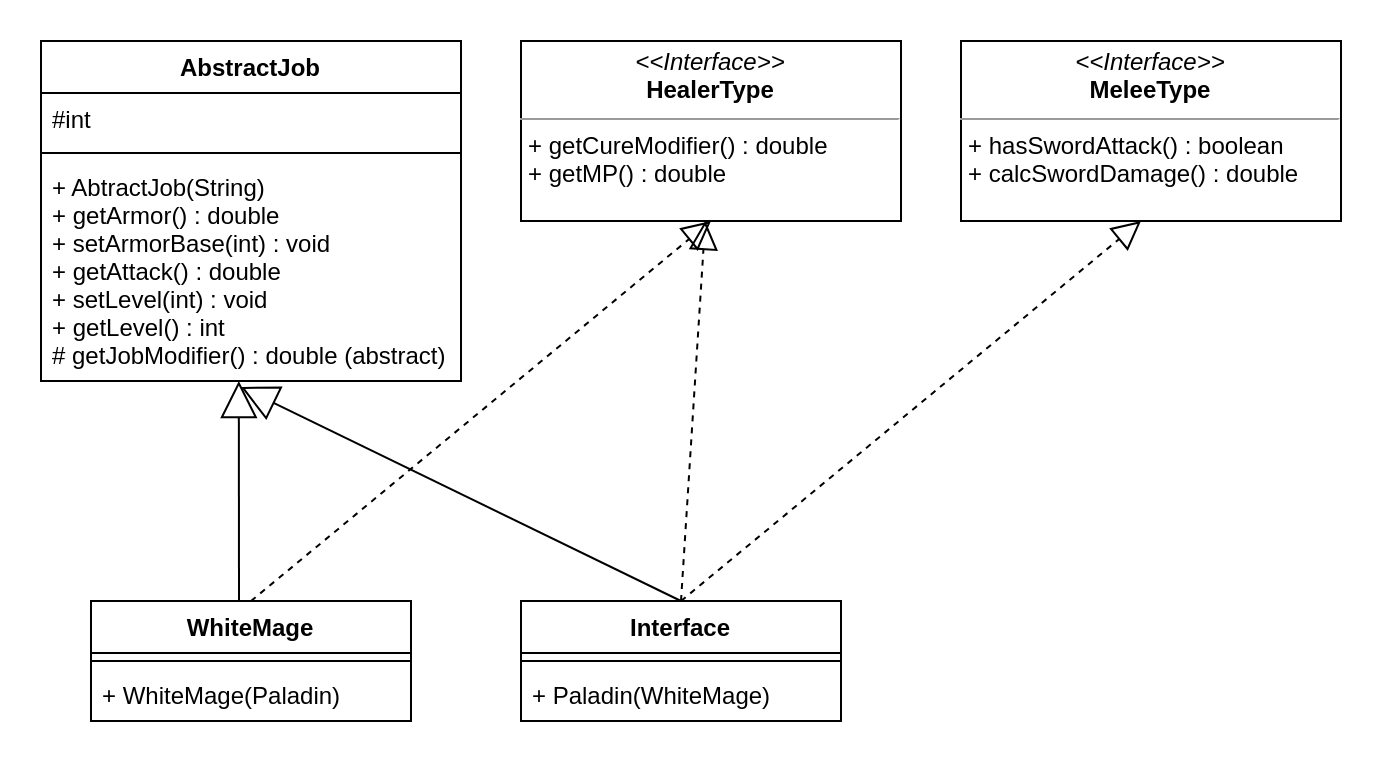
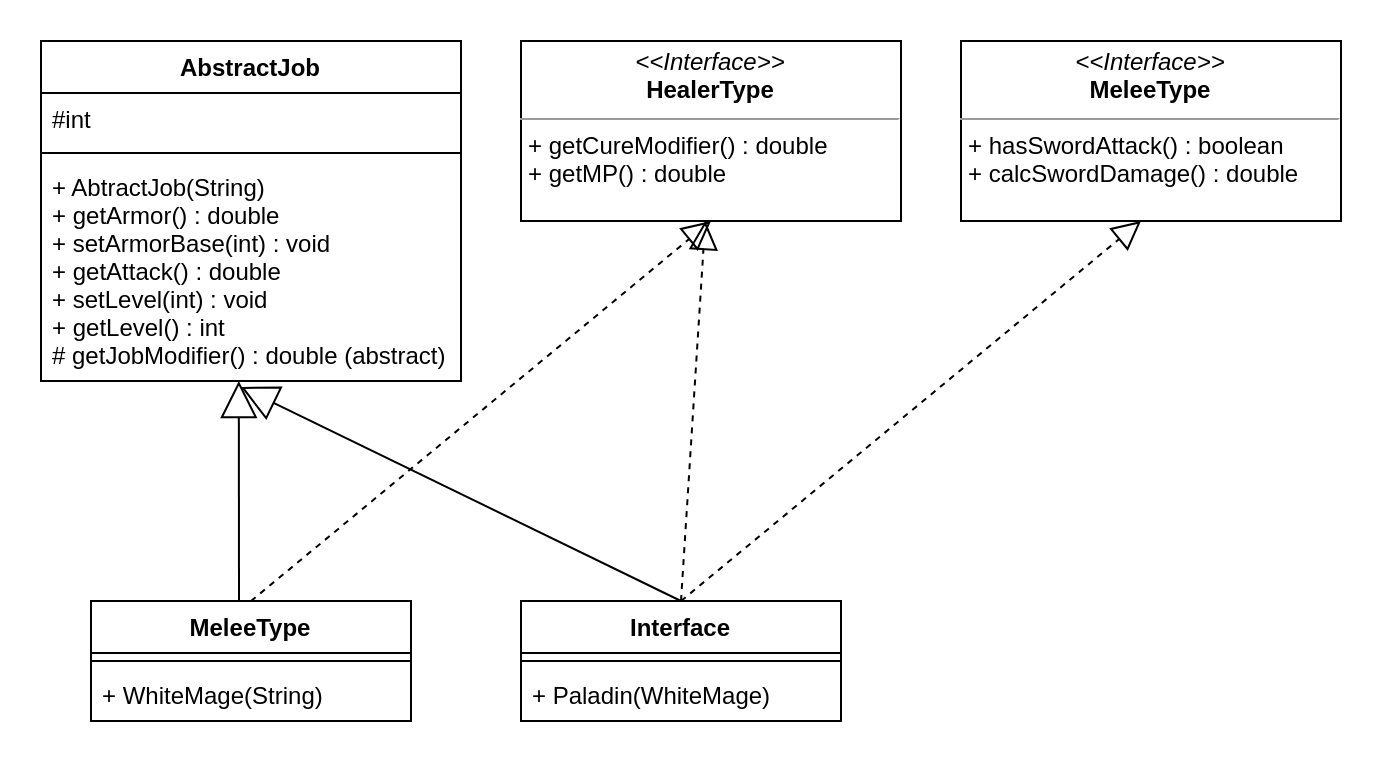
(250, 628) -> (250, 628)
(224, 696) -> (220, 696)
